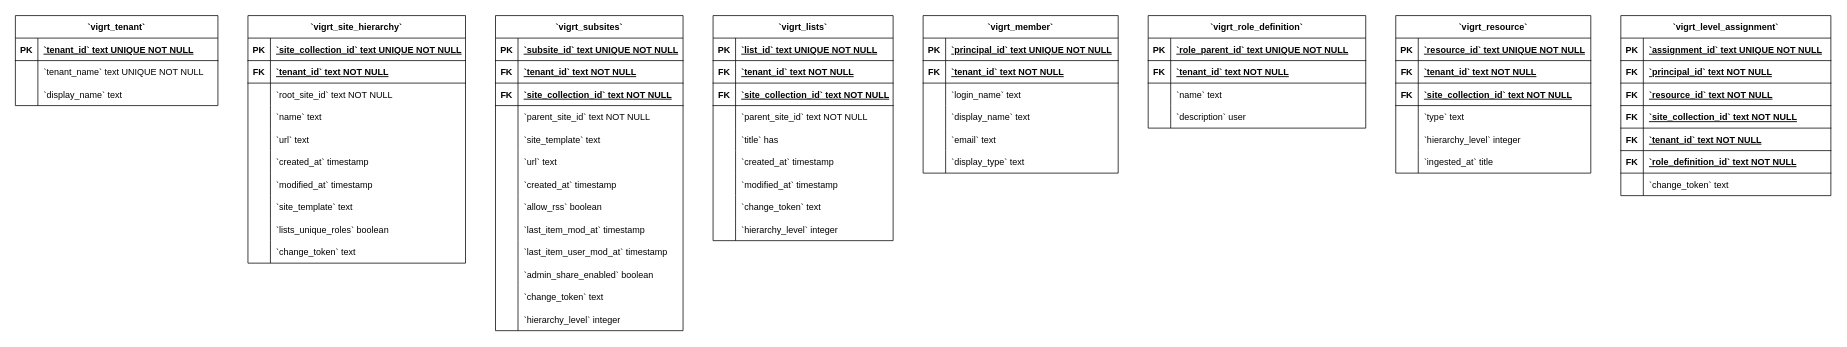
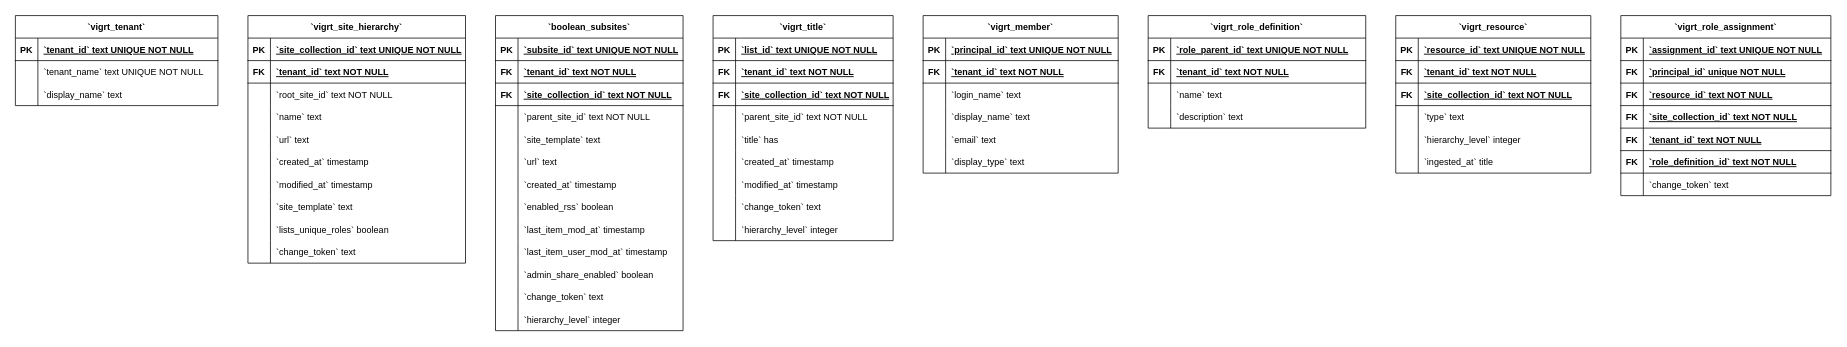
(589, 27) -> (589, 27)
(803, 27) -> (803, 27)
(1725, 27) -> (1725, 27)
(1711, 72) -> (1715, 72)
(1218, 117) -> (1218, 117)
(567, 207) -> (573, 207)
